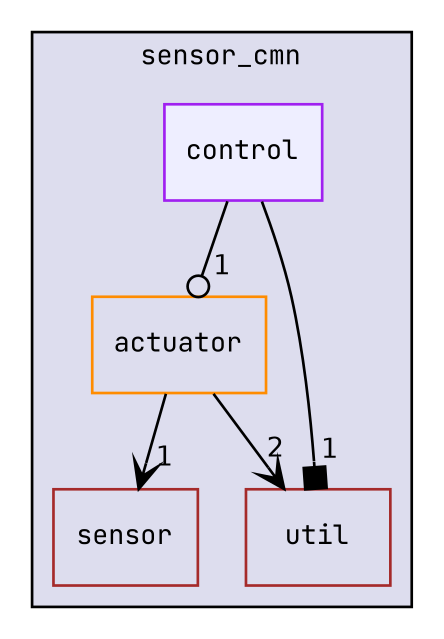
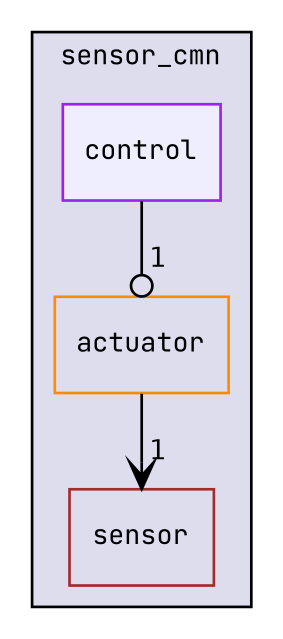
(318, 537) -> none
